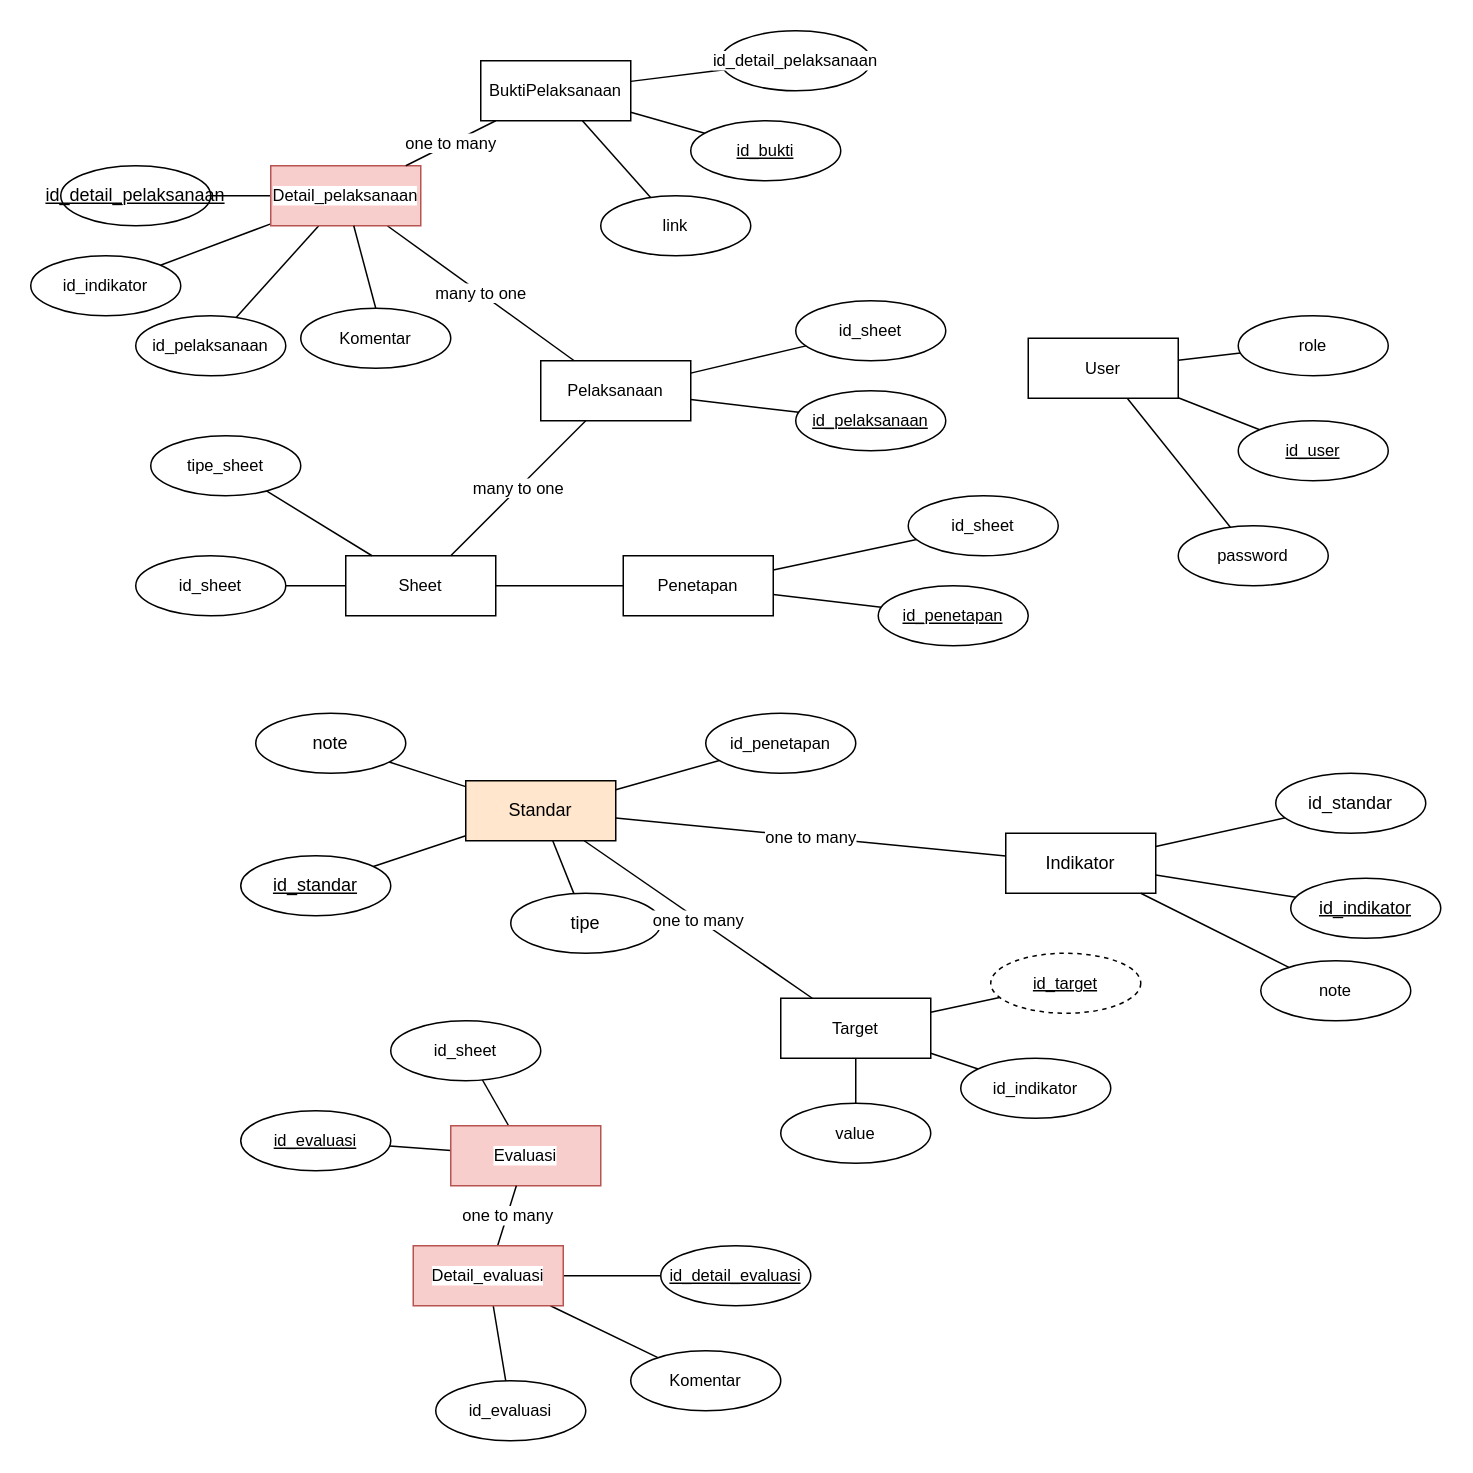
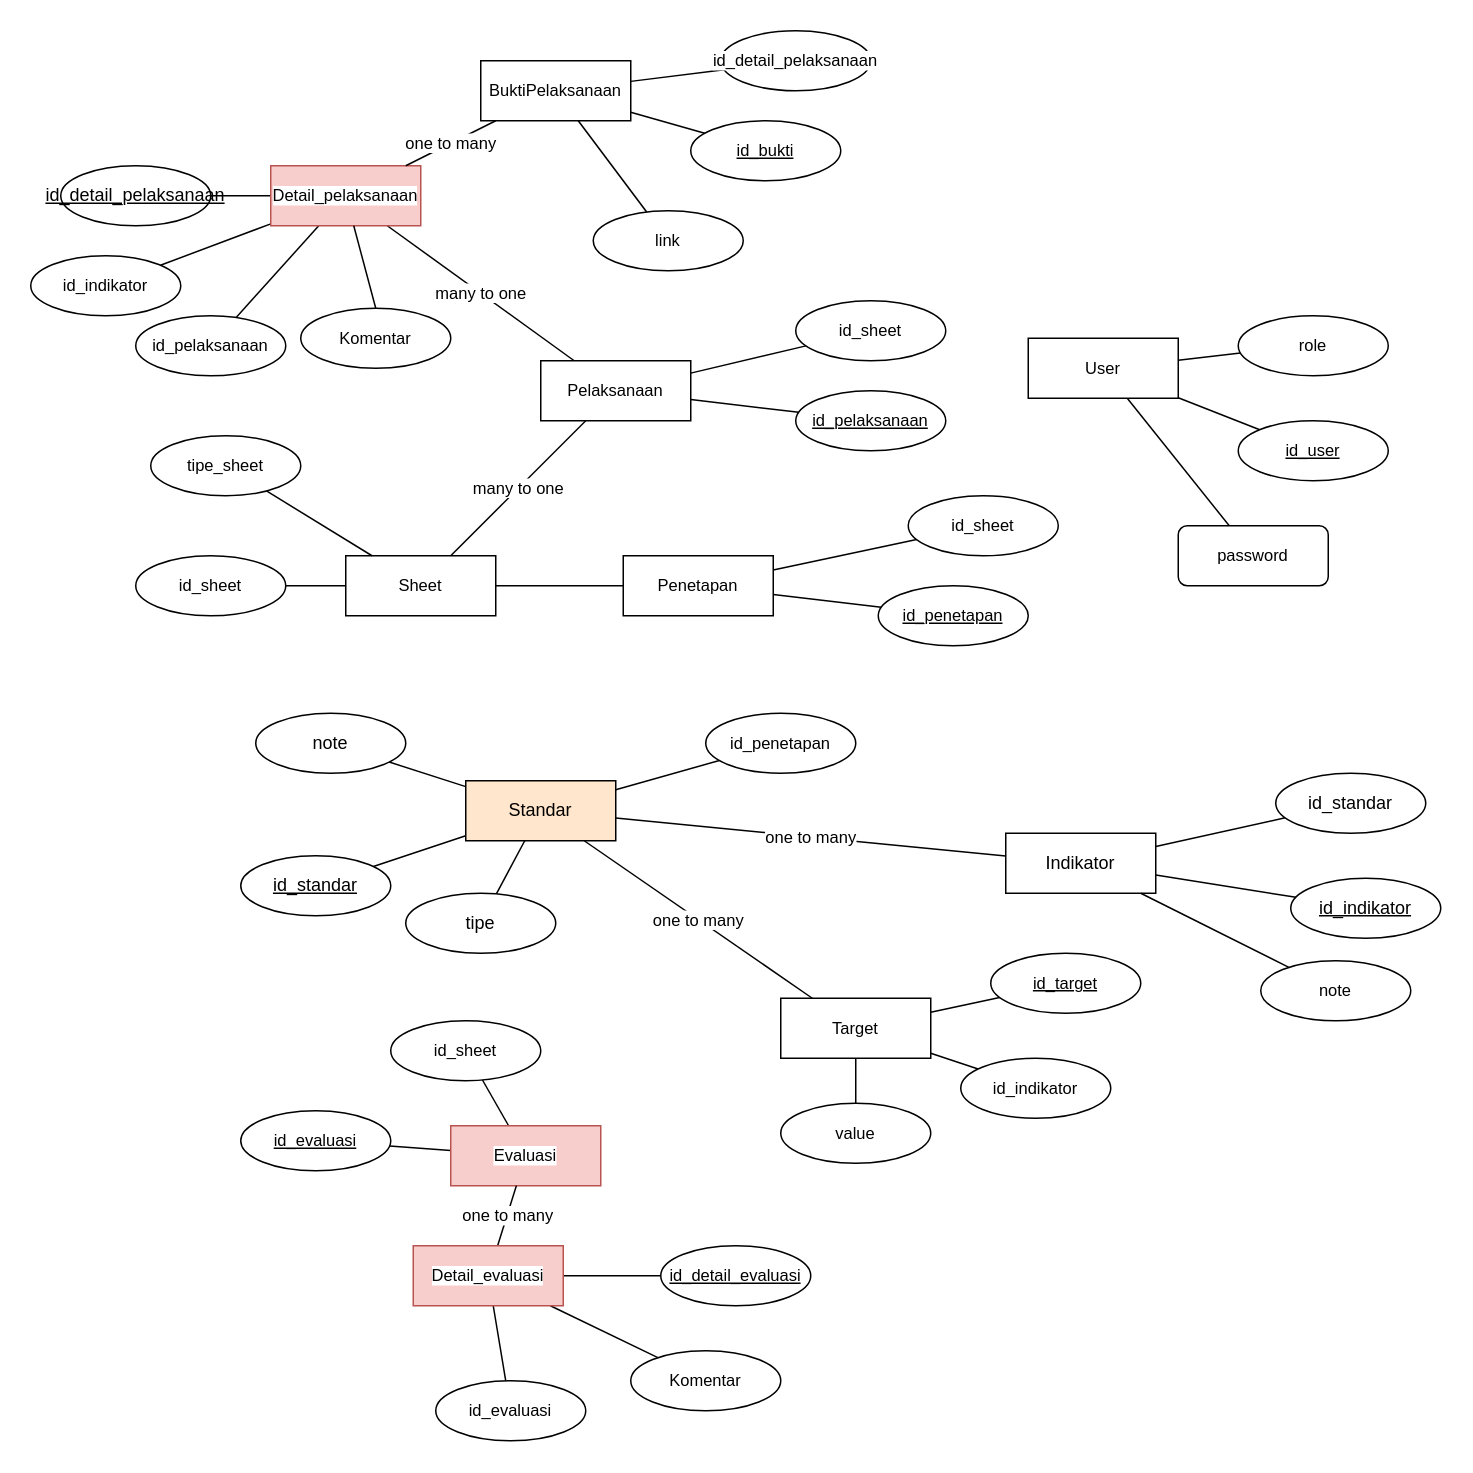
(676, 226) -> (668, 241)
(1253, 556) -> (1253, 556)
(586, 923) -> (481, 923)
(1066, 983) -> (1066, 983)
